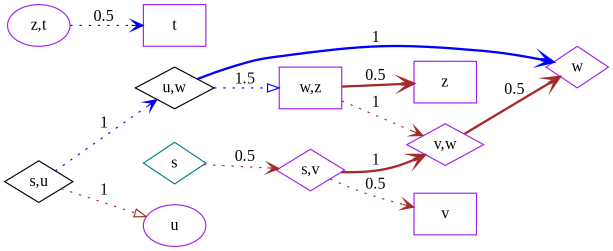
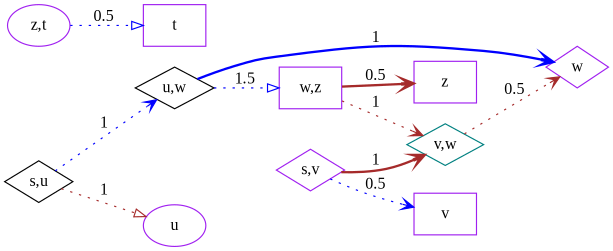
(101, 25) -> (101, 25)
(507, 108) -> (507, 108)
(445, 145) -> (445, 145)
(175, 163) -> none
(366, 193) -> (366, 193)
